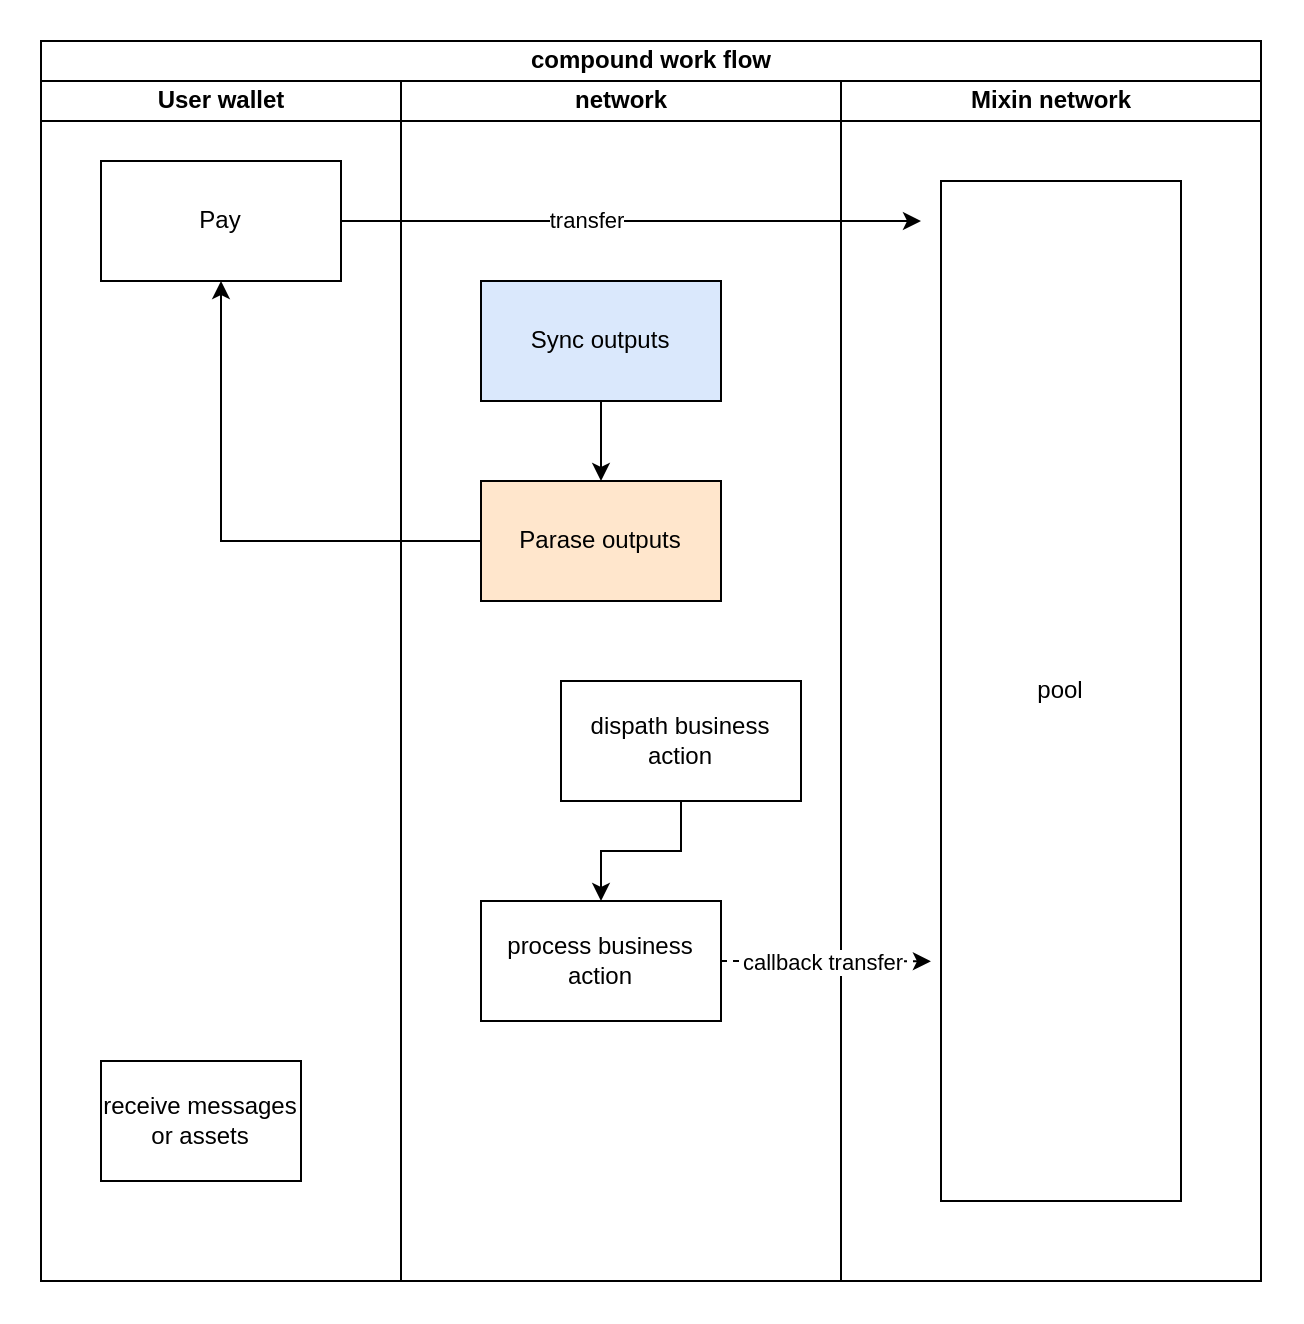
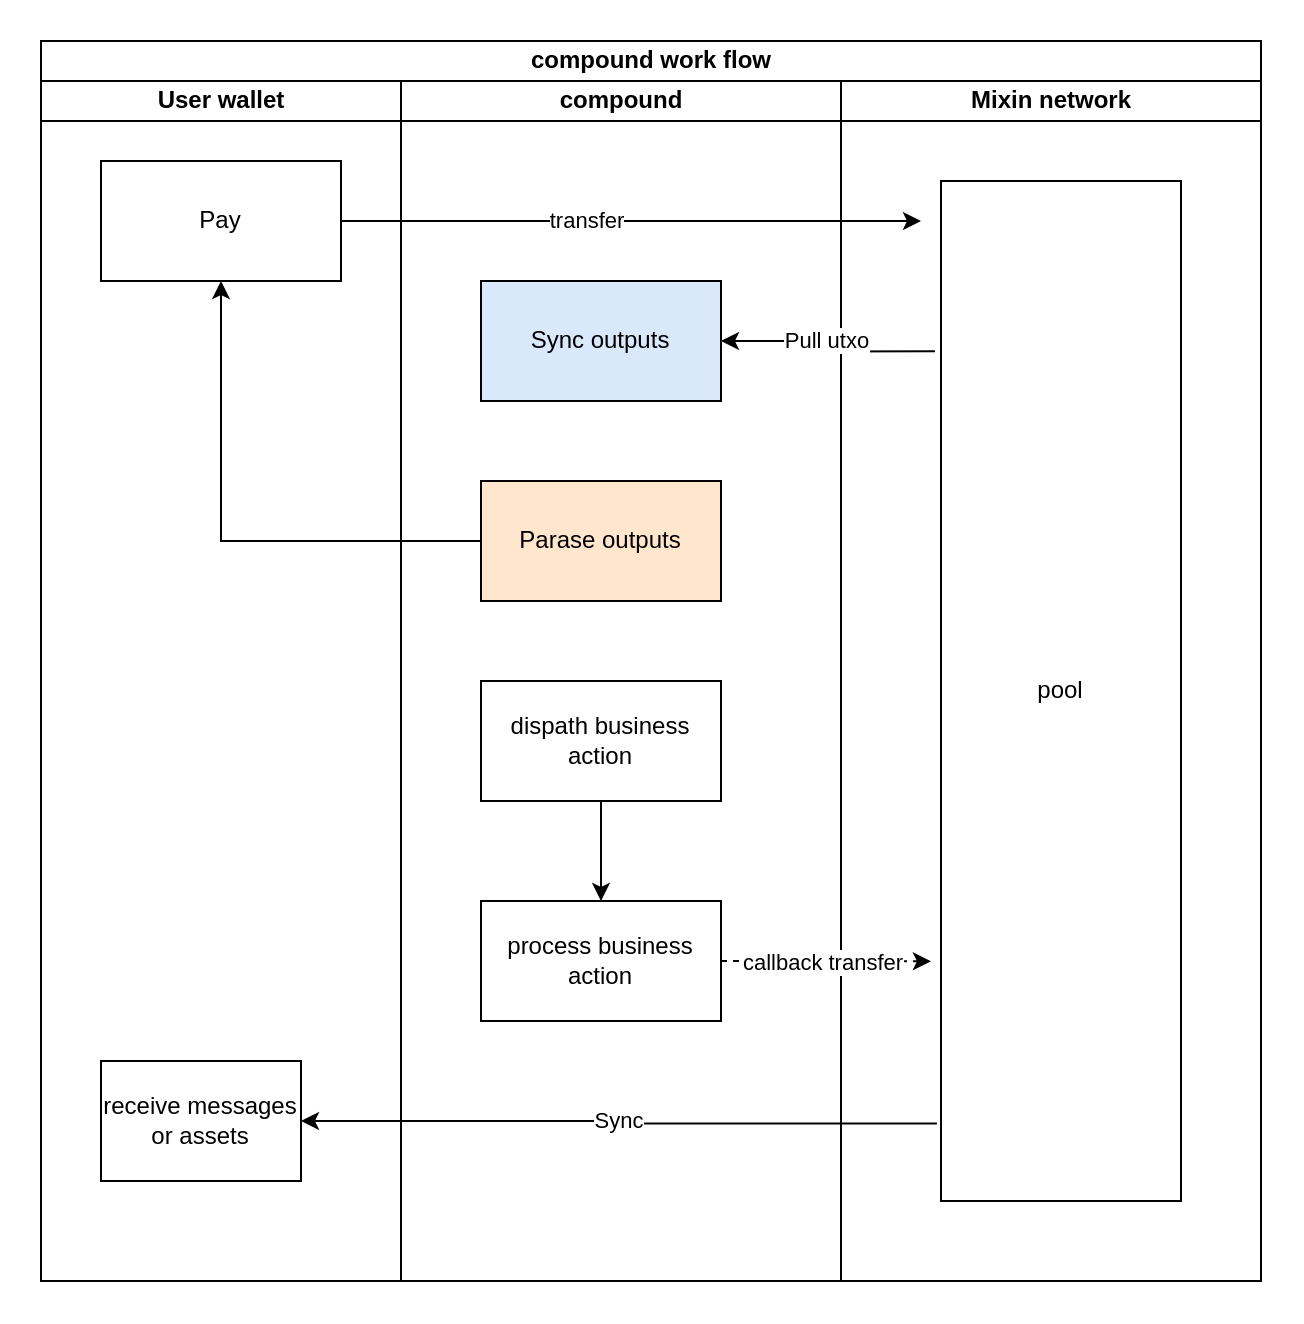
(622, 101) -> (622, 101)
none -> (787, 341)
(601, 434) -> none
(681, 741) -> (601, 741)
none -> (621, 1122)
